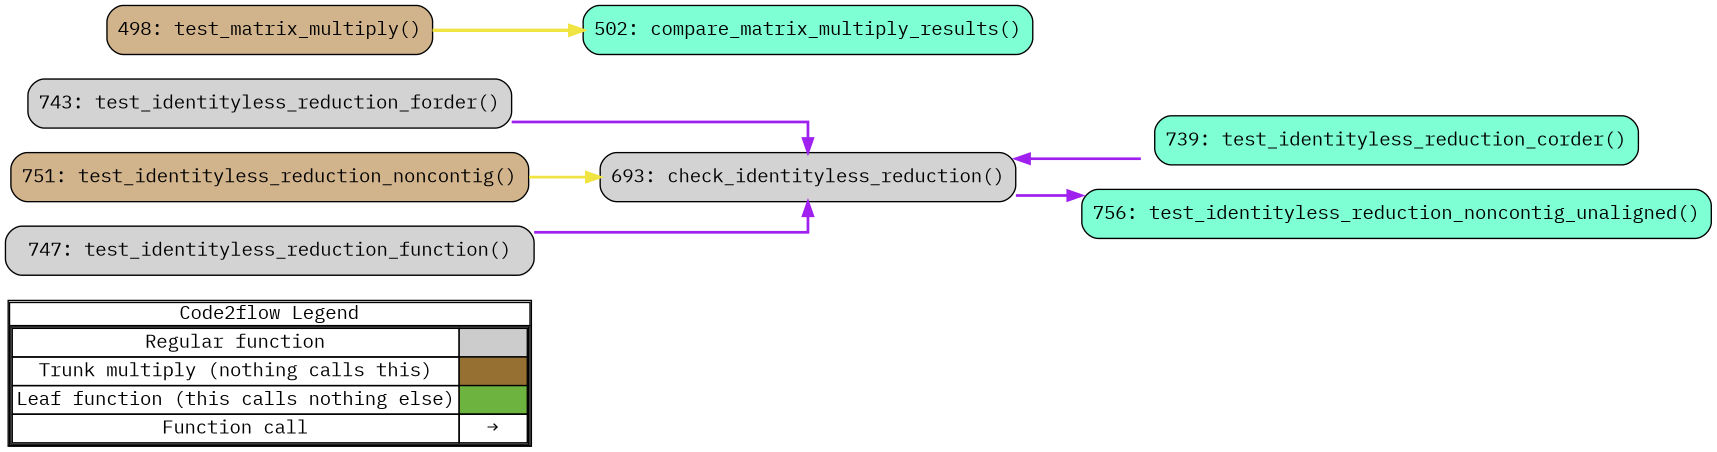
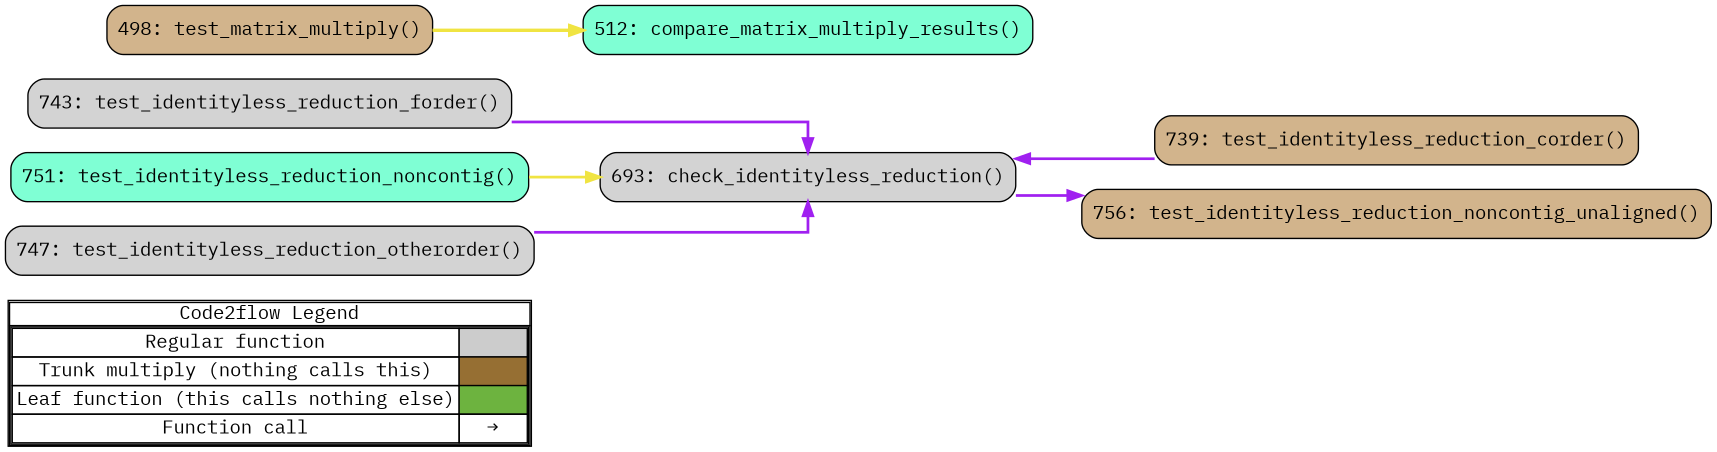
(808, 30) -> (808, 30)
(1397, 140) -> (1397, 140)
(1085, 159) -> (1092, 159)
(270, 177) -> (270, 177)
(1397, 214) -> (1397, 214)
(270, 251) -> (270, 251)
